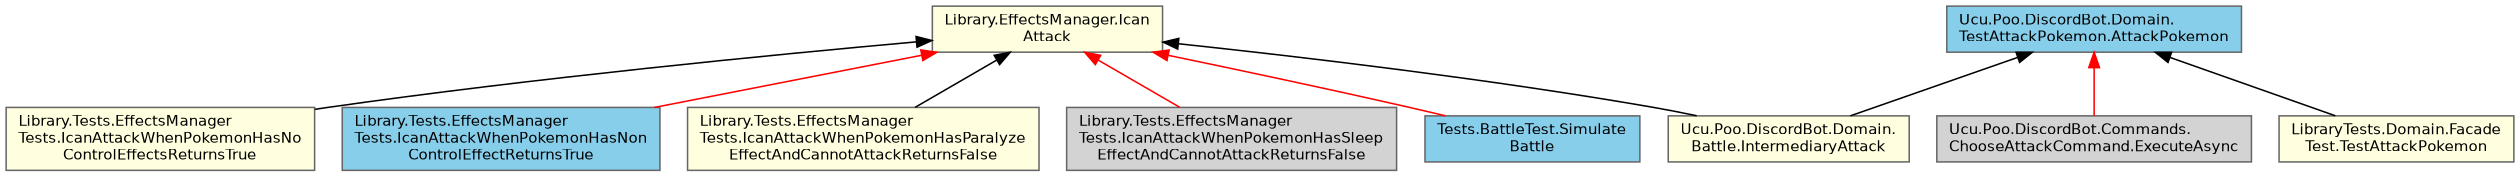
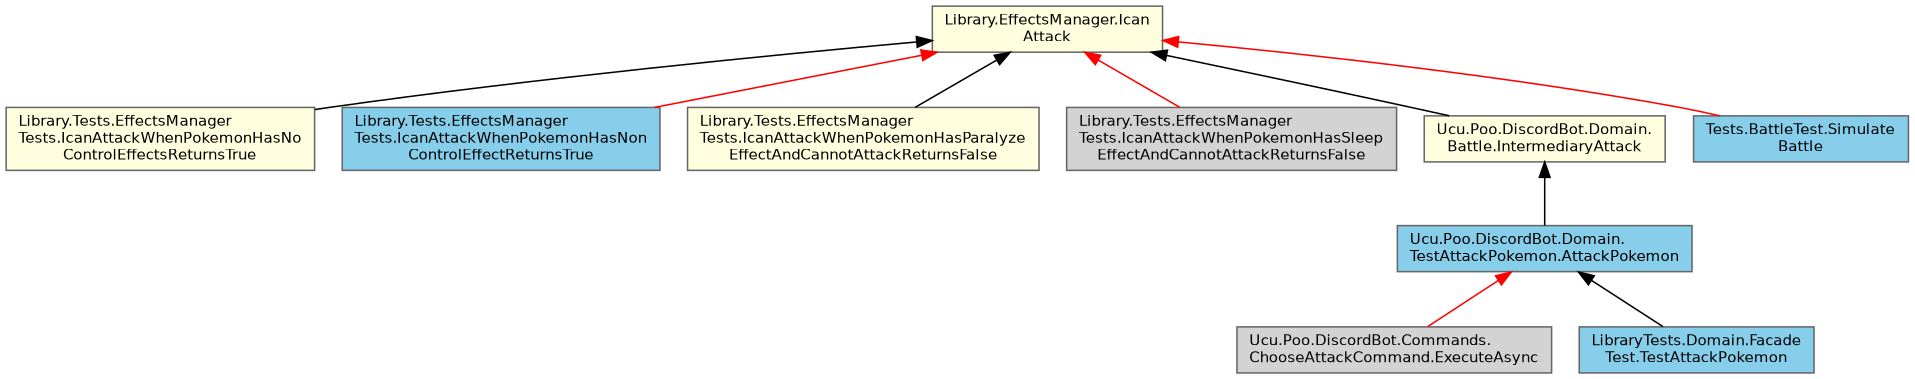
(1934, 87) -> (1545, 202)
(2396, 139) -> (1697, 350)
